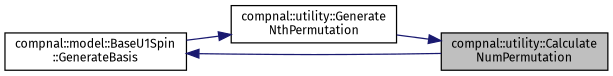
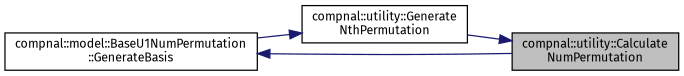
(96, 52) -> (131, 52)
